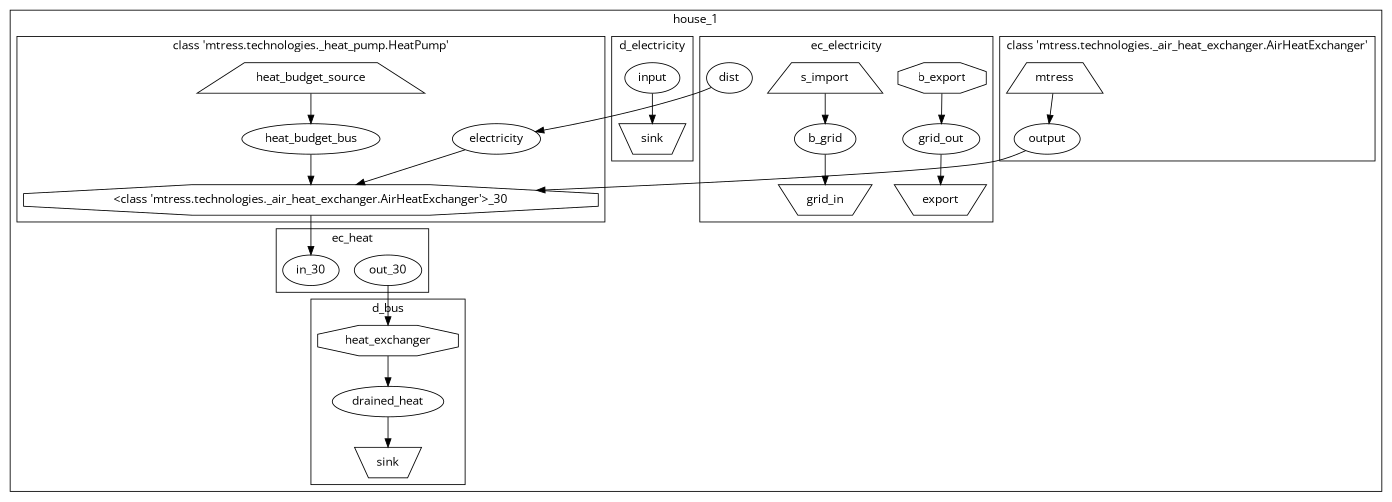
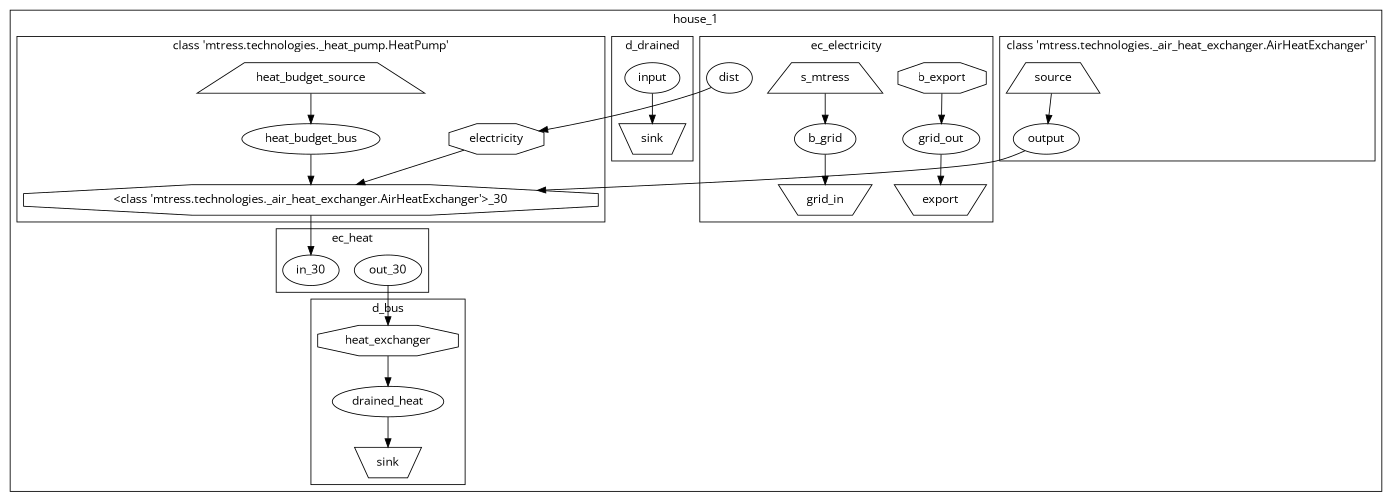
(652, 46) -> (652, 46)
(825, 78) -> (825, 78)
(1055, 78) -> (1053, 78)
(496, 139) -> (496, 139)
